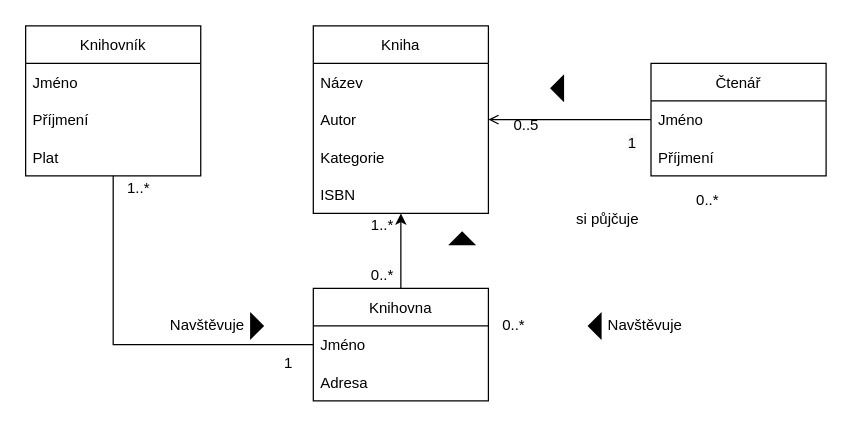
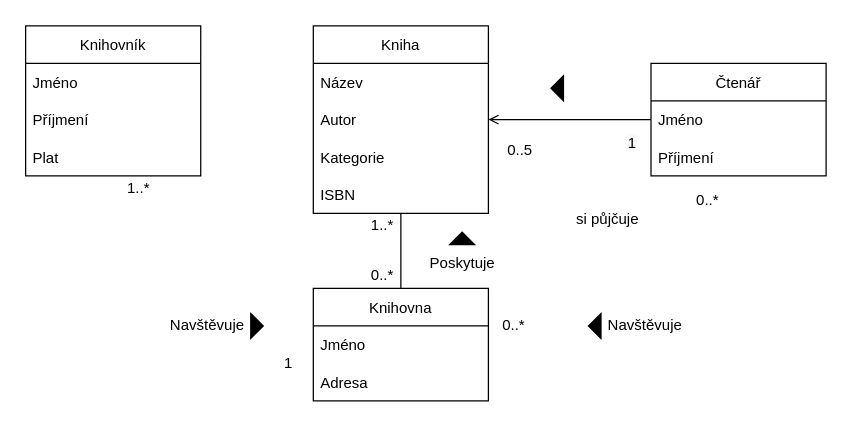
(526, 126) -> (519, 151)
(401, 223) -> (401, 220)
none -> (462, 263)
(129, 344) -> none
